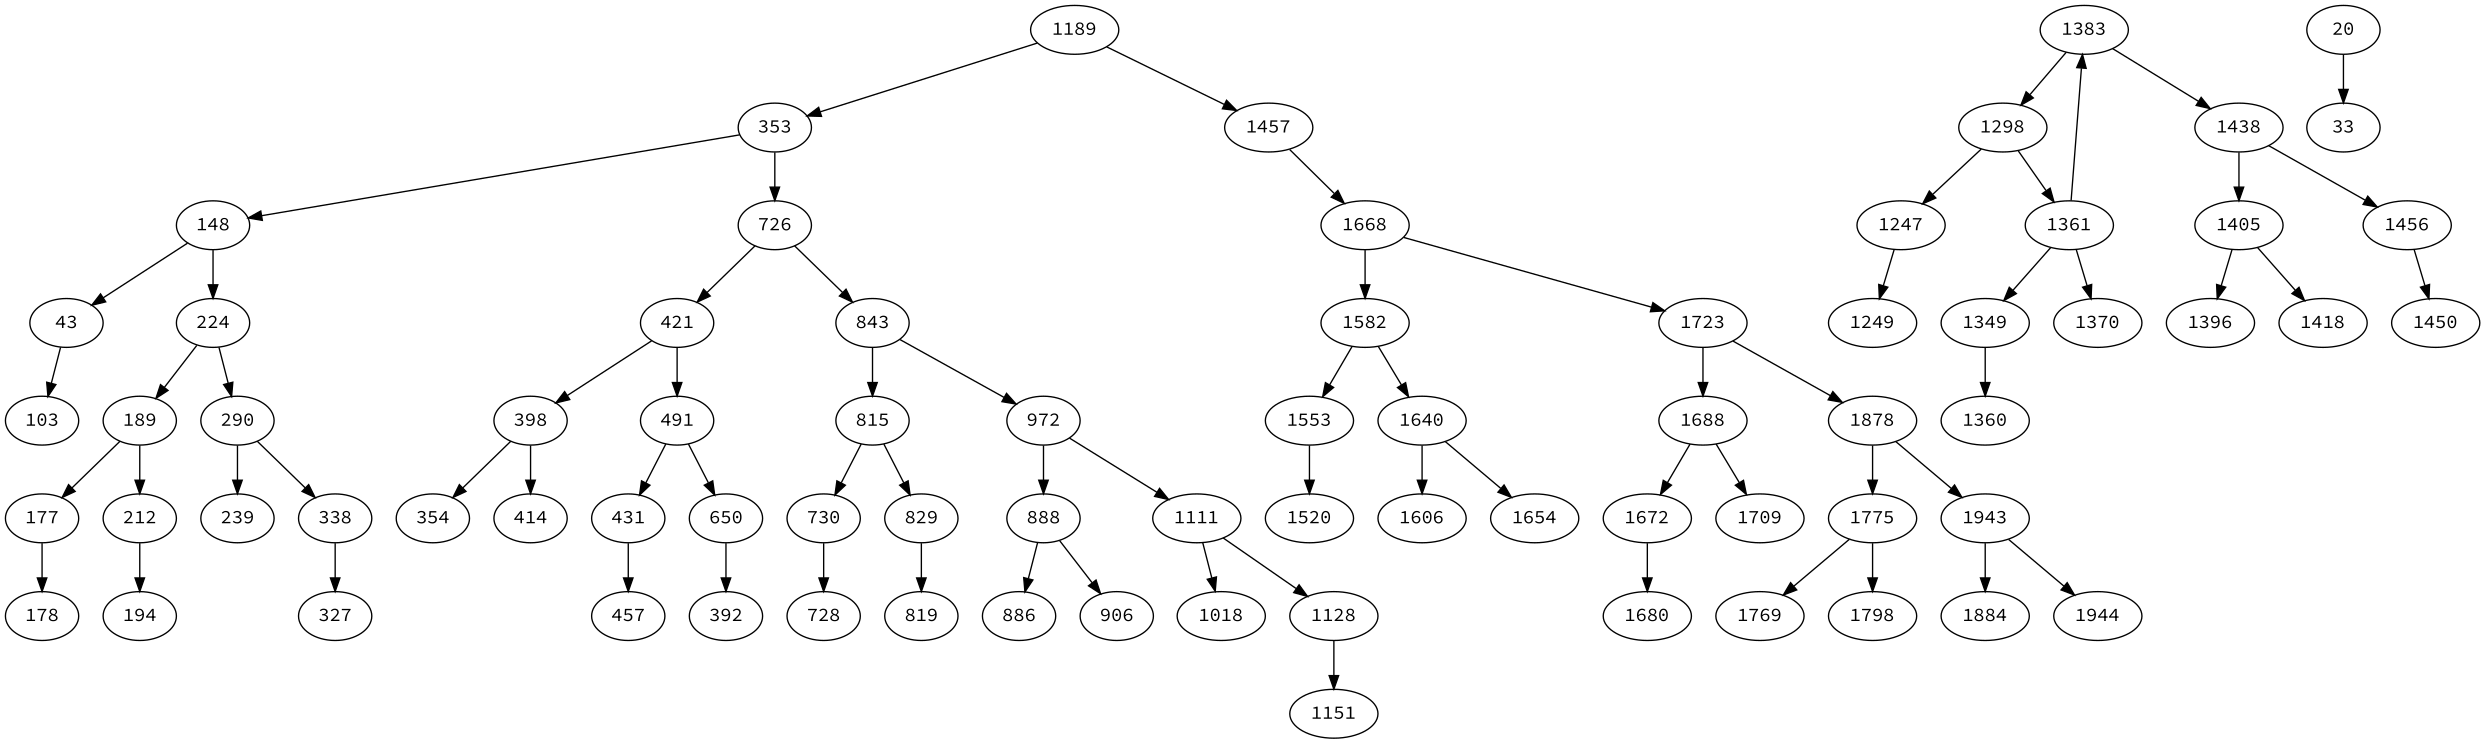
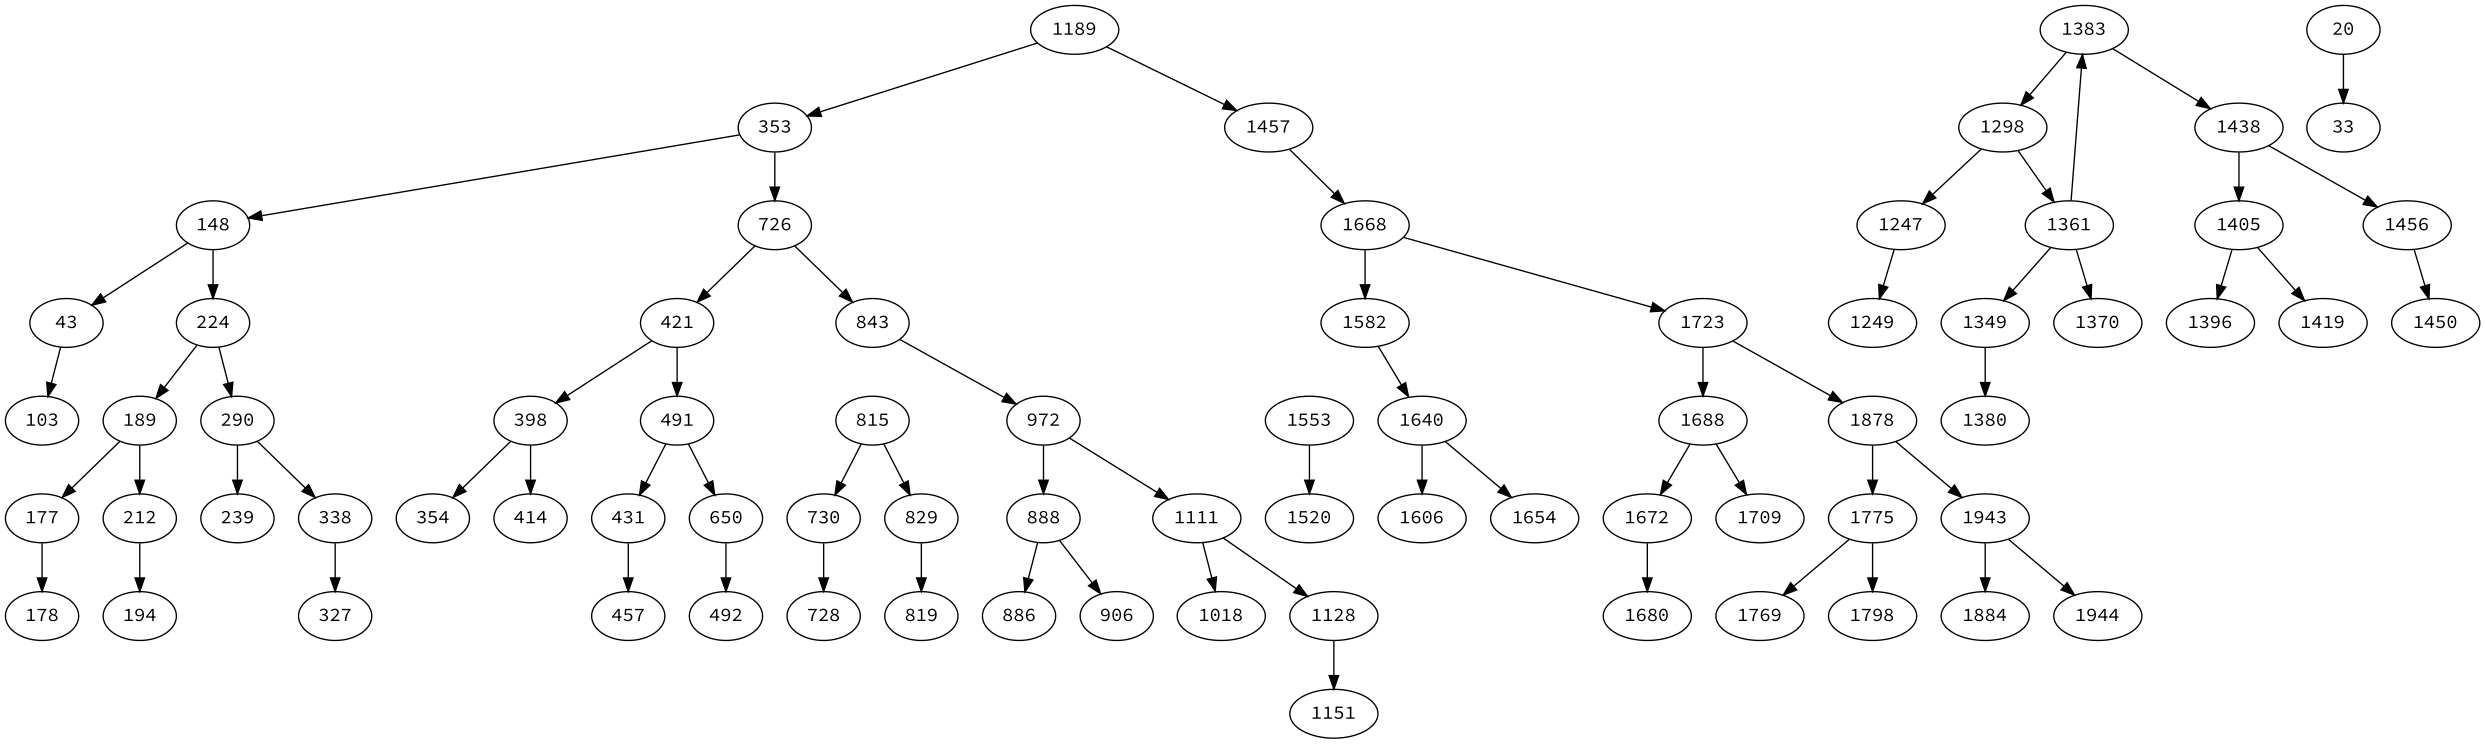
(2323, 323) -> (2323, 323)
(873, 365) -> none
(1341, 366) -> none
(1985, 421) -> (1985, 421)
(726, 616) -> (726, 616)
